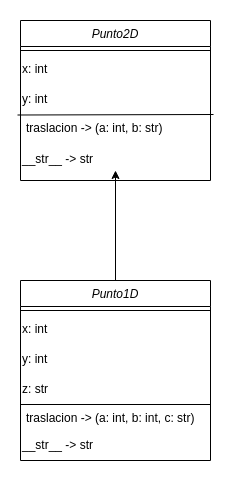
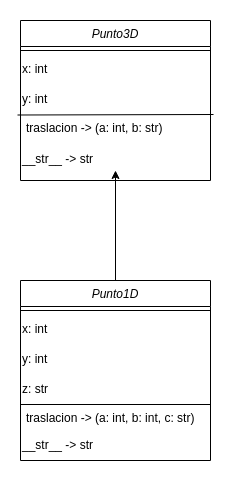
(115, 34) -> (115, 34)
